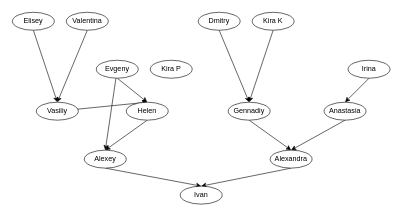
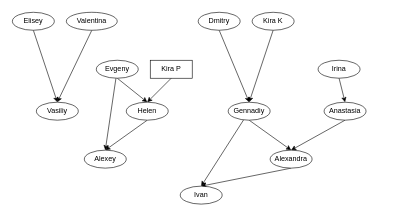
(87, 21) -> (92, 21)
(171, 69) -> (171, 69)
(369, 69) -> (339, 69)
(113, 106) -> (151, 99)
(154, 177) -> (224, 152)
